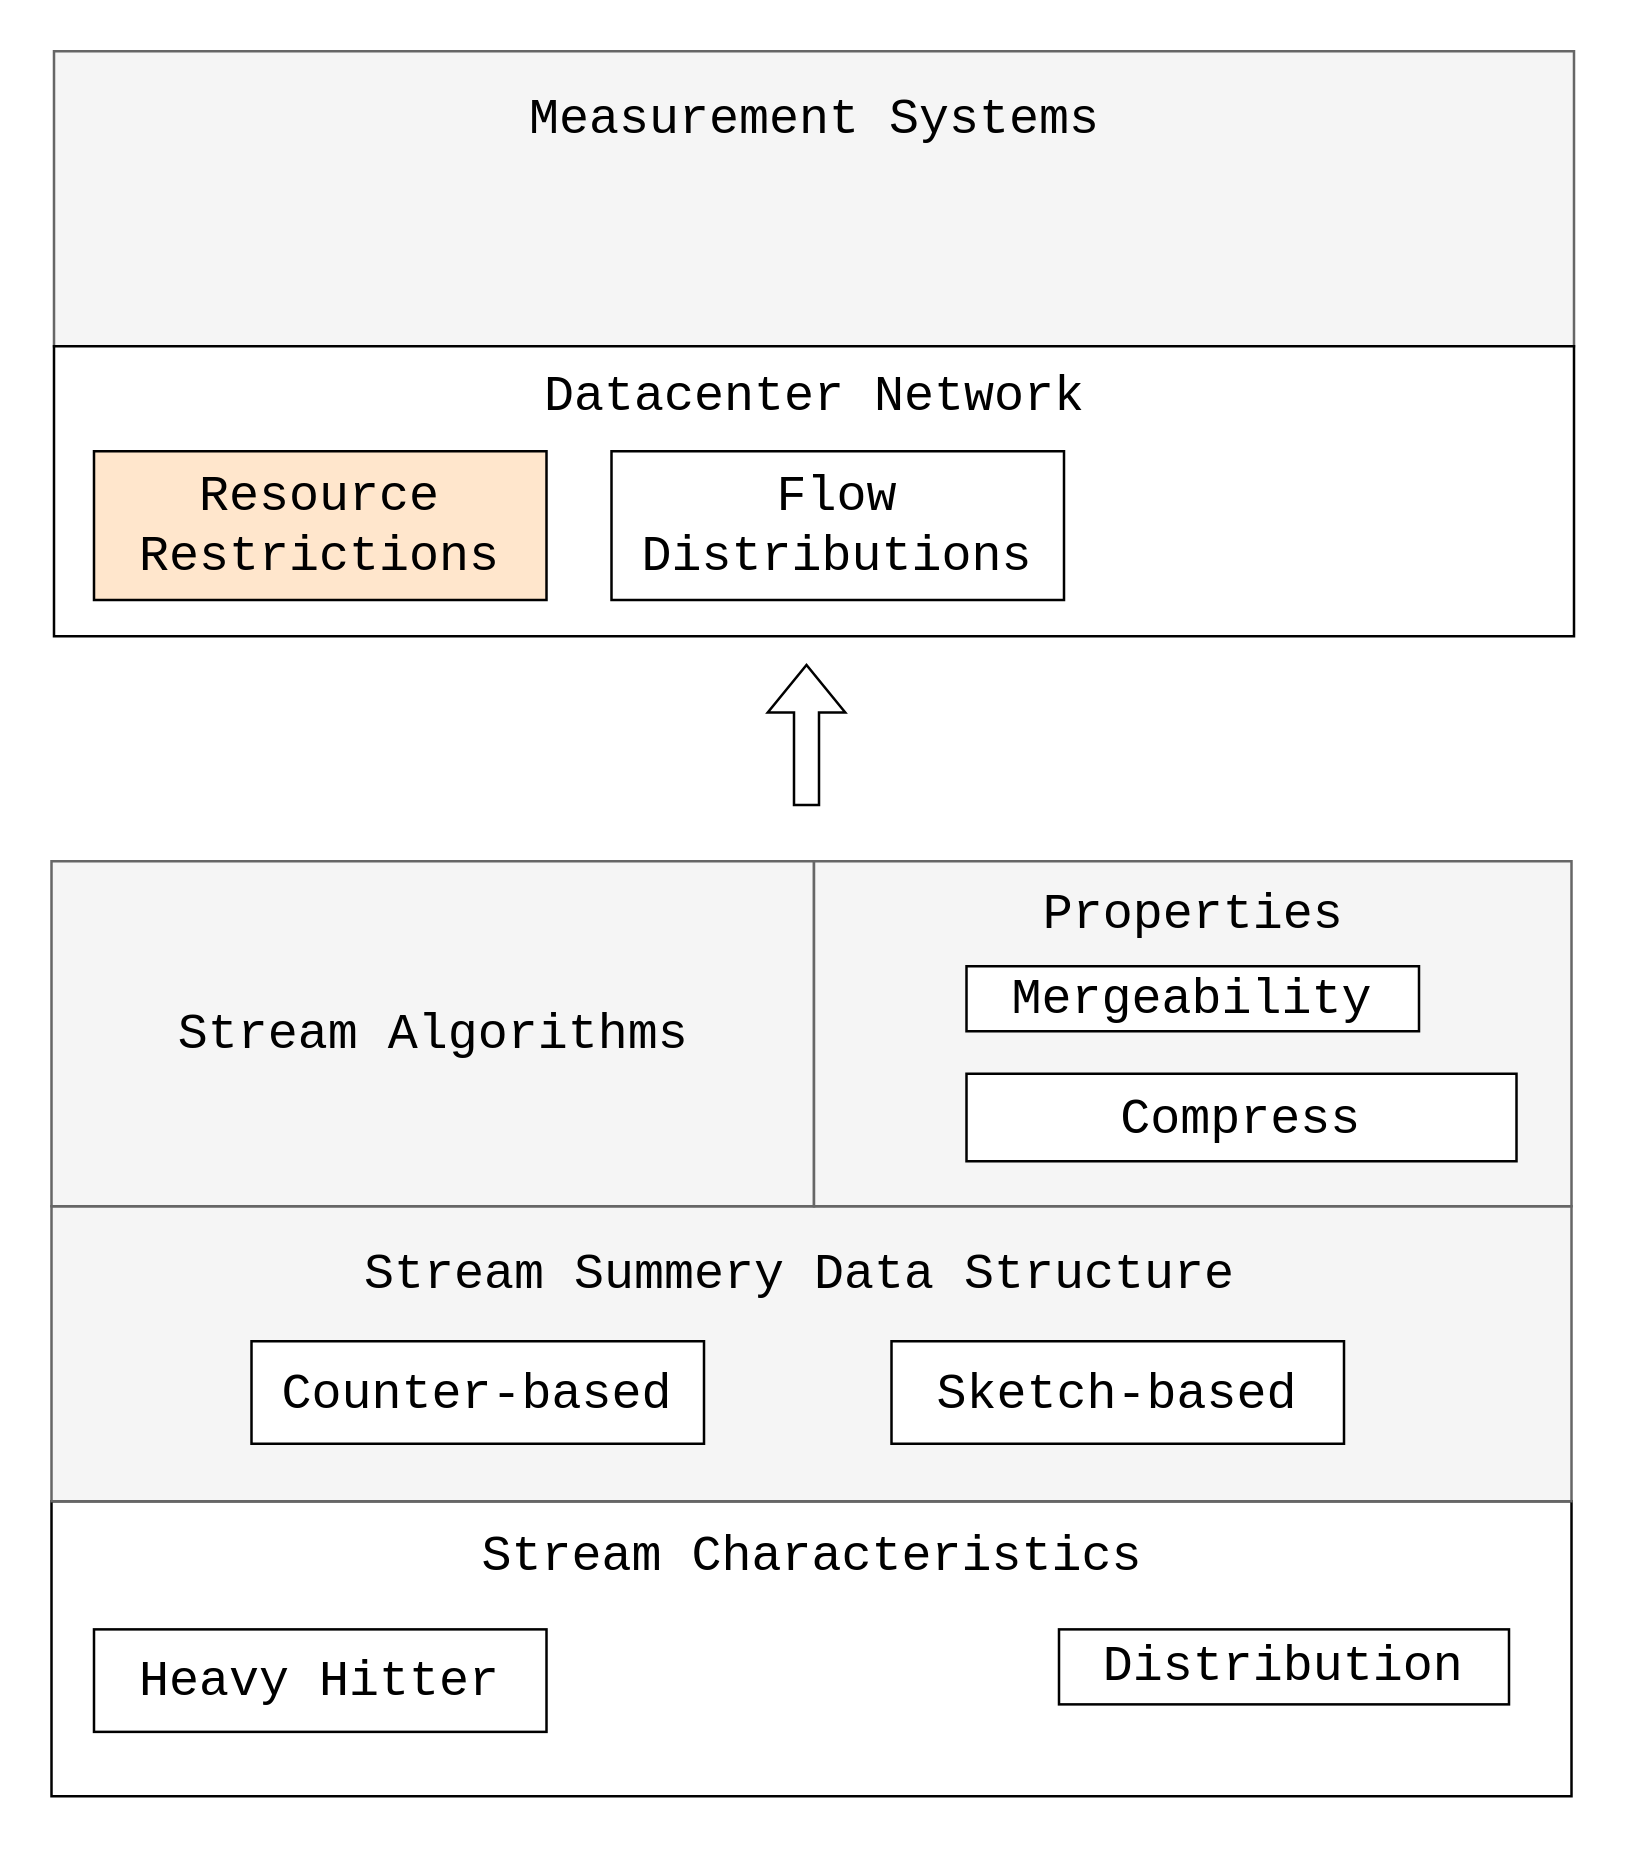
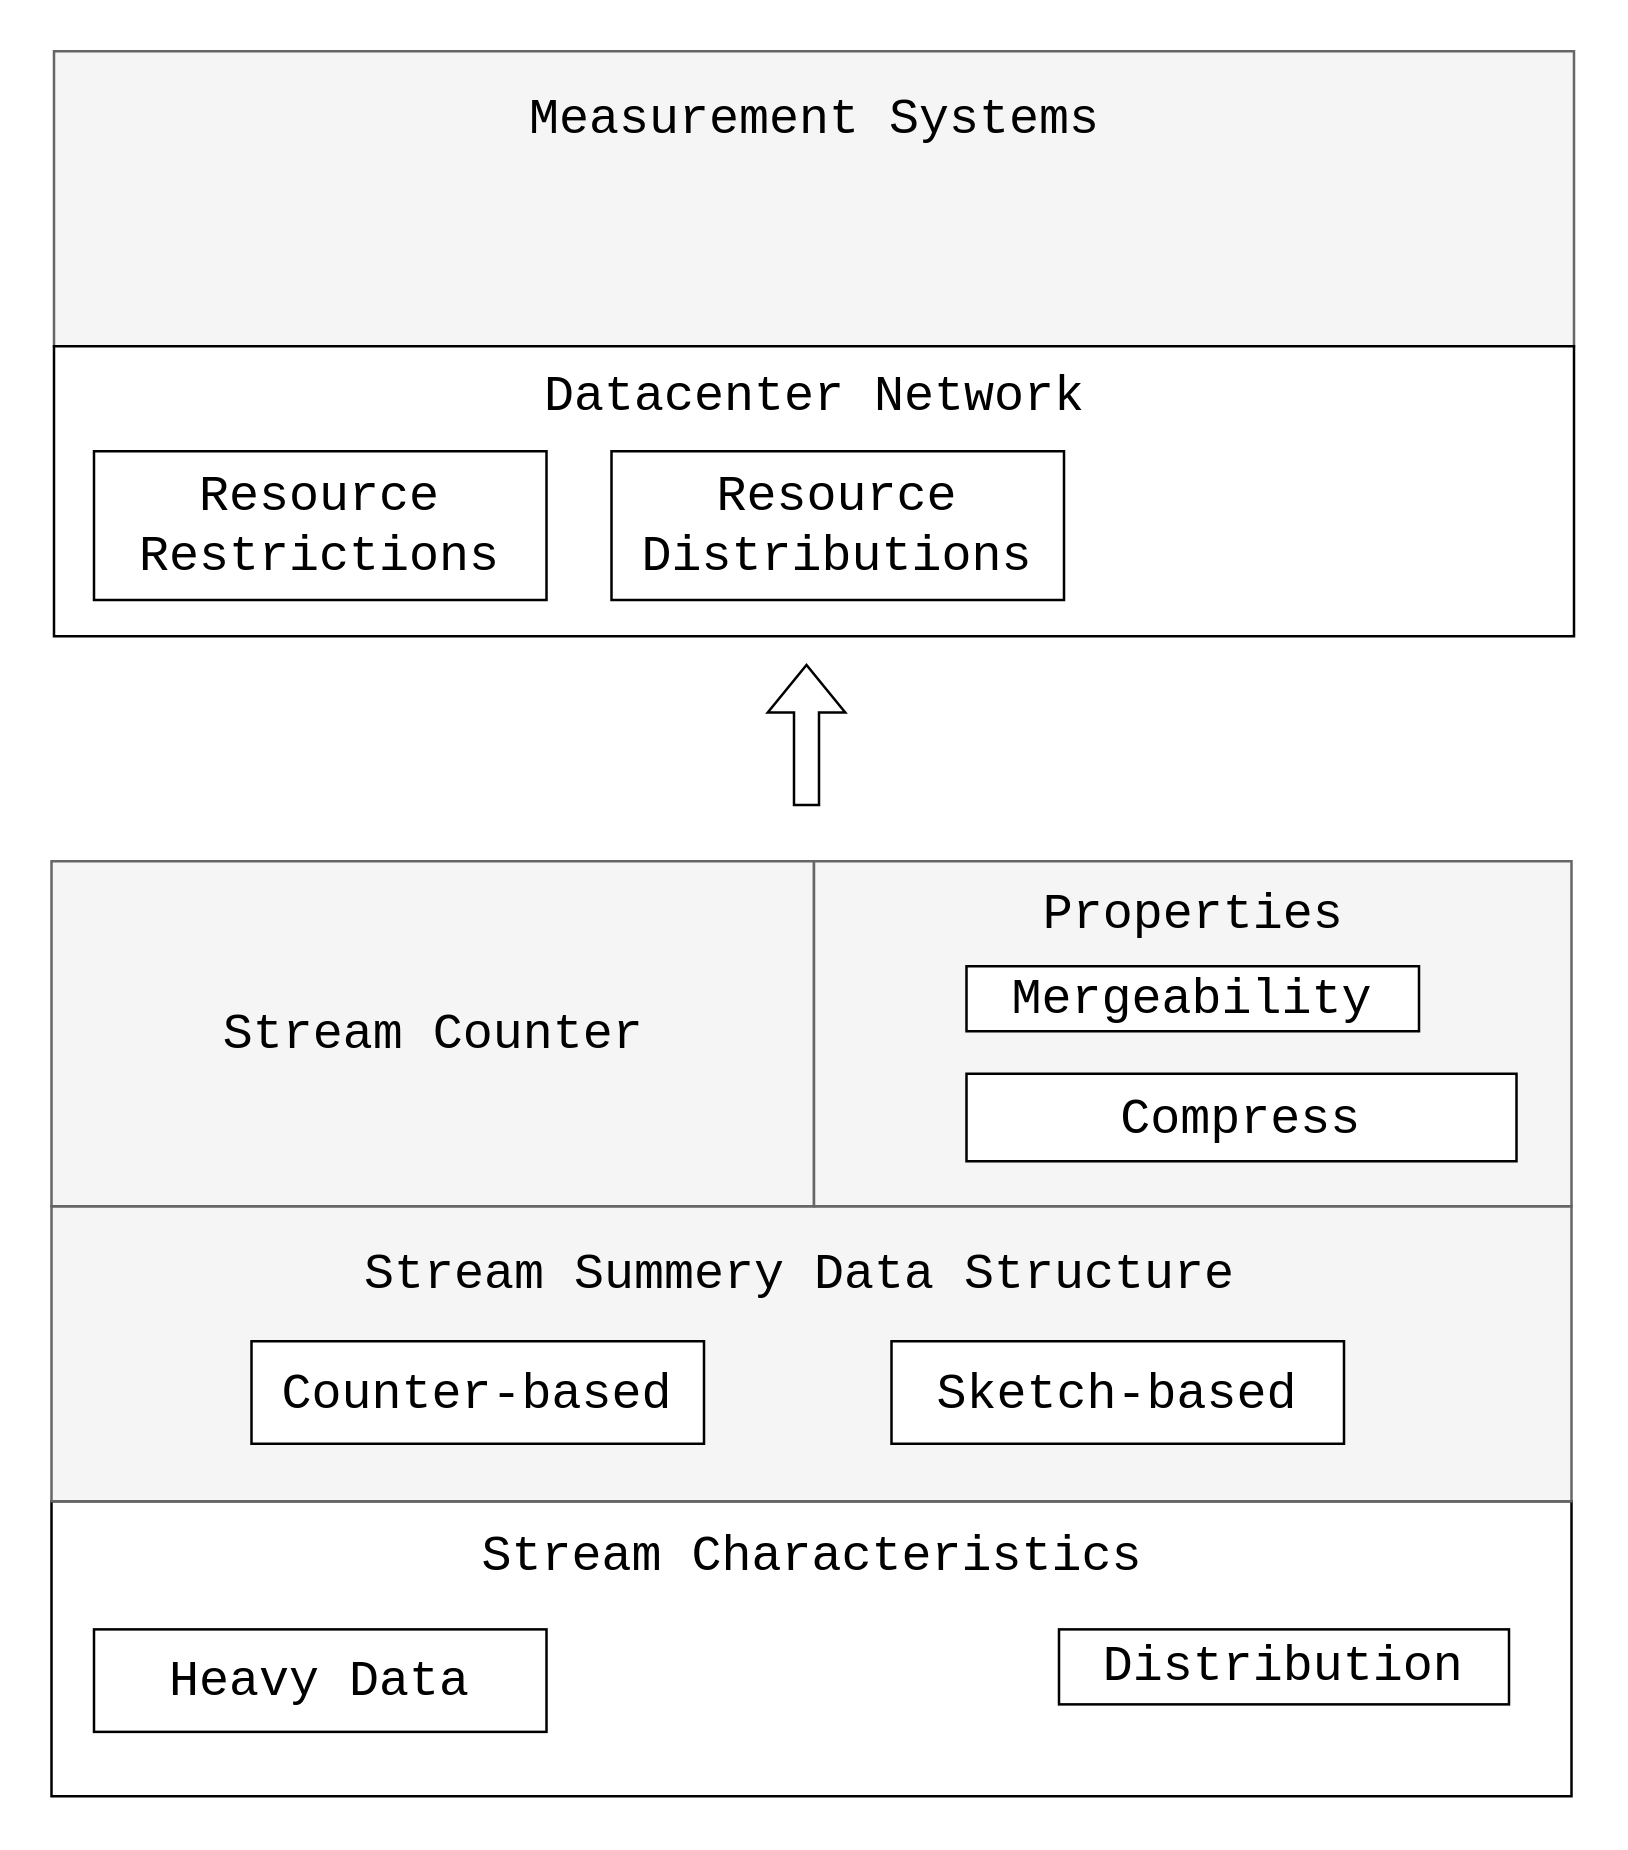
(320, 526) -> (320, 526)
(838, 526) -> (838, 526)
(434, 1034) -> (434, 1034)
(320, 1681) -> (320, 1681)
